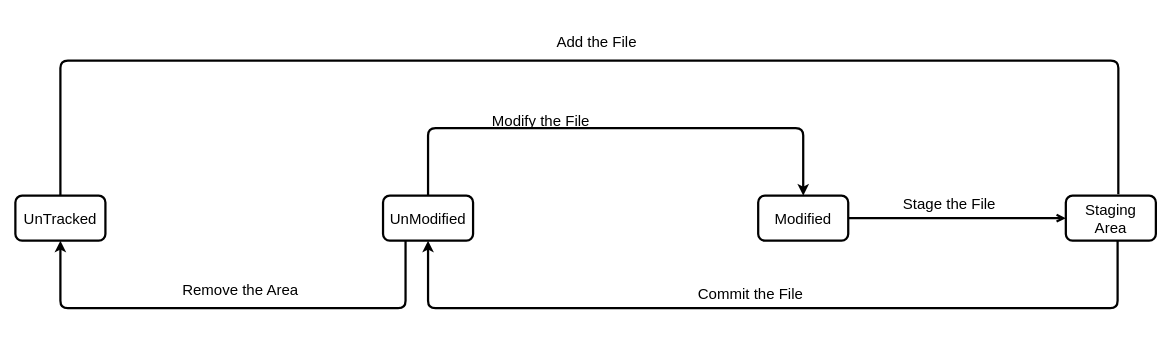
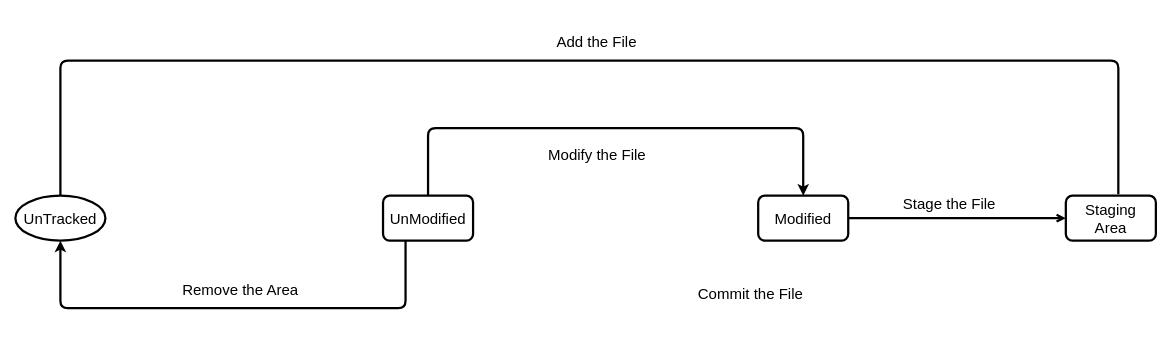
(540, 120) -> (597, 154)
(60, 218) -> (60, 218)
(777, 308) -> none
